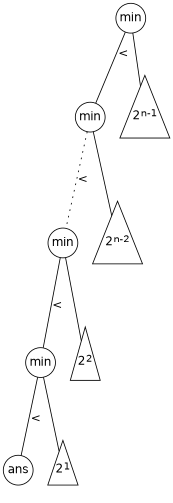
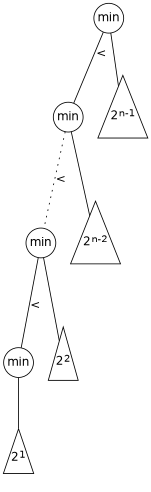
(18, 470) -> none
